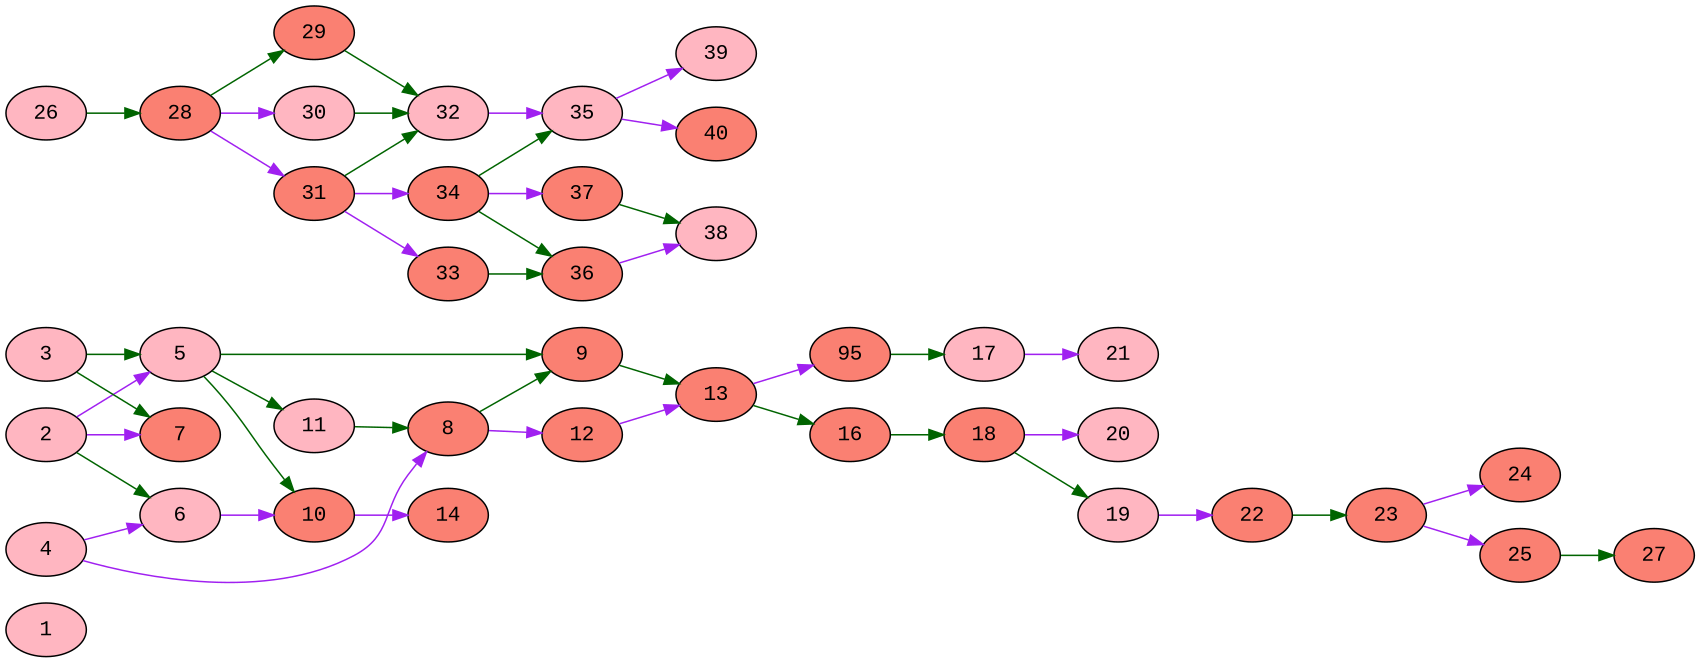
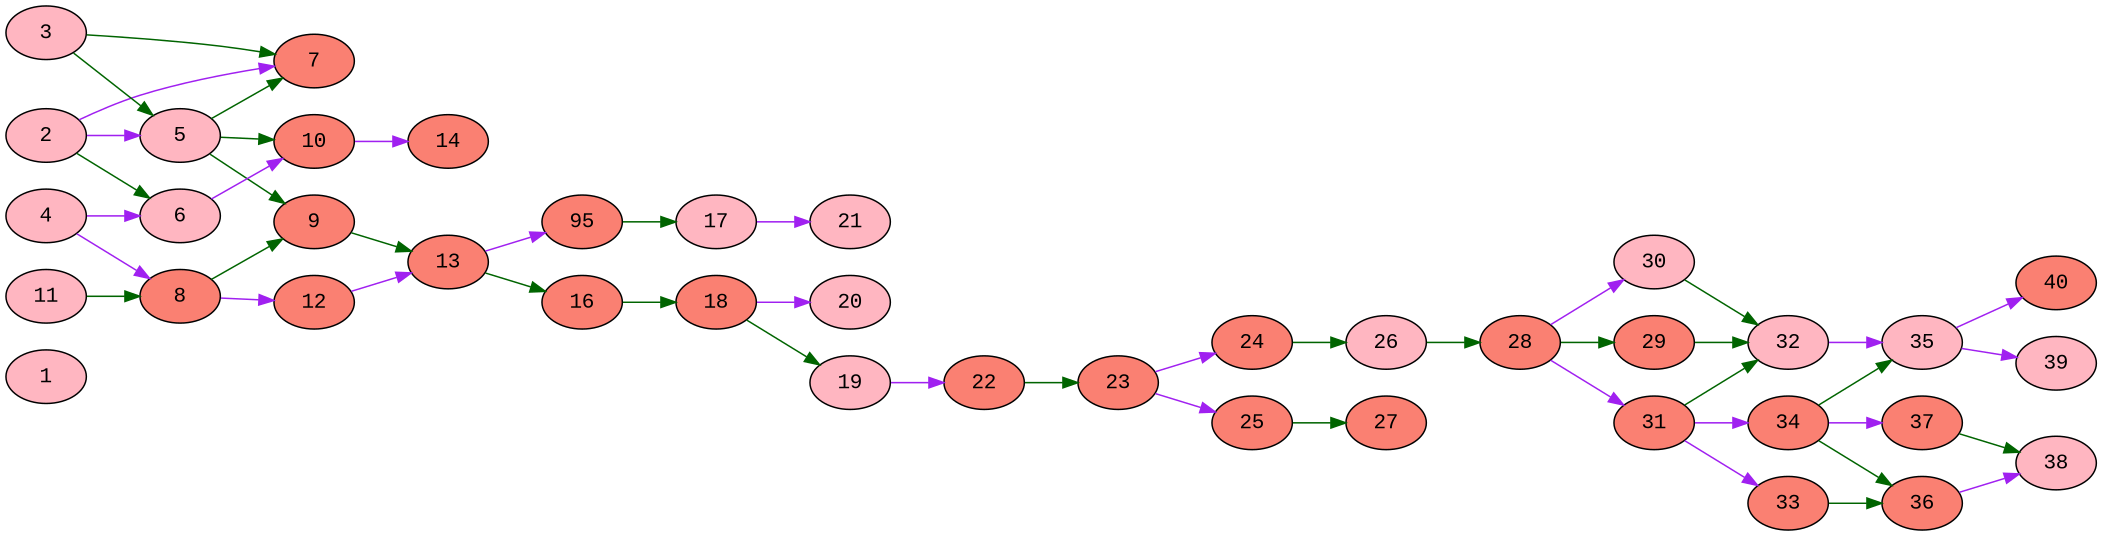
none -> (1312, 342)
(241, 387) -> (240, 102)
